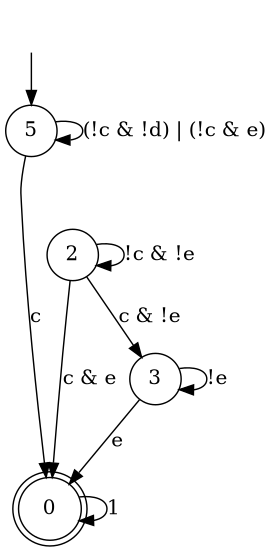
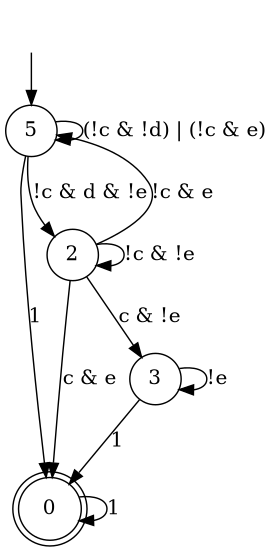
none -> (148, 182)
none -> (30, 193)
(36, 317) -> (36, 317)
(118, 441) -> (118, 441)
